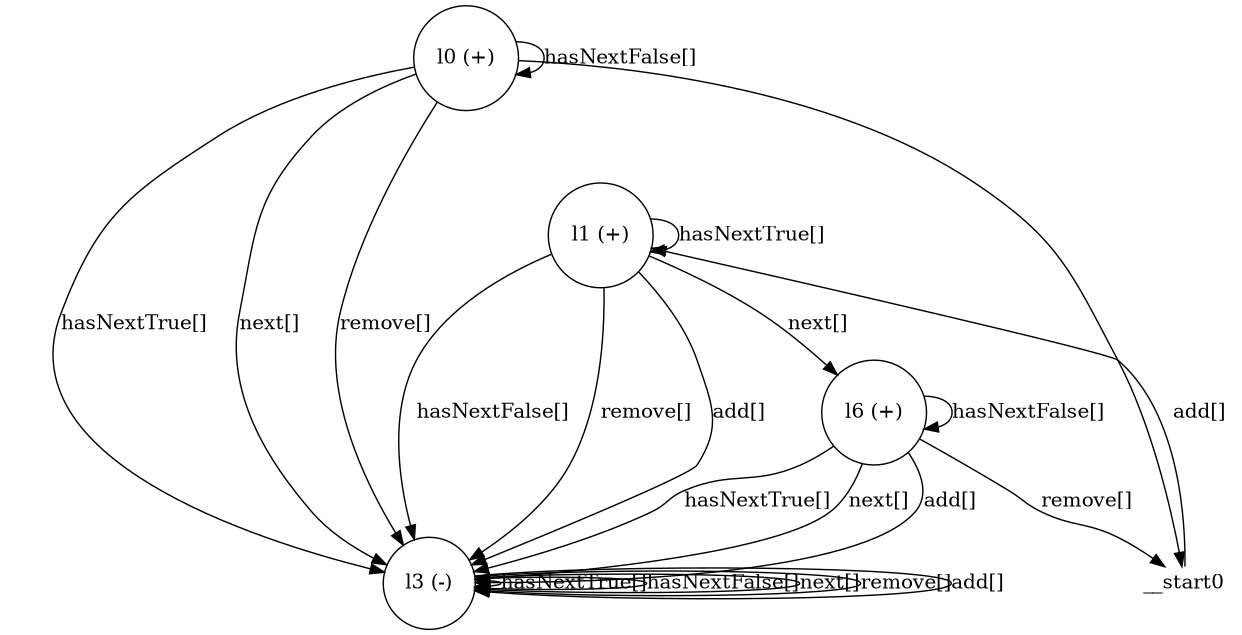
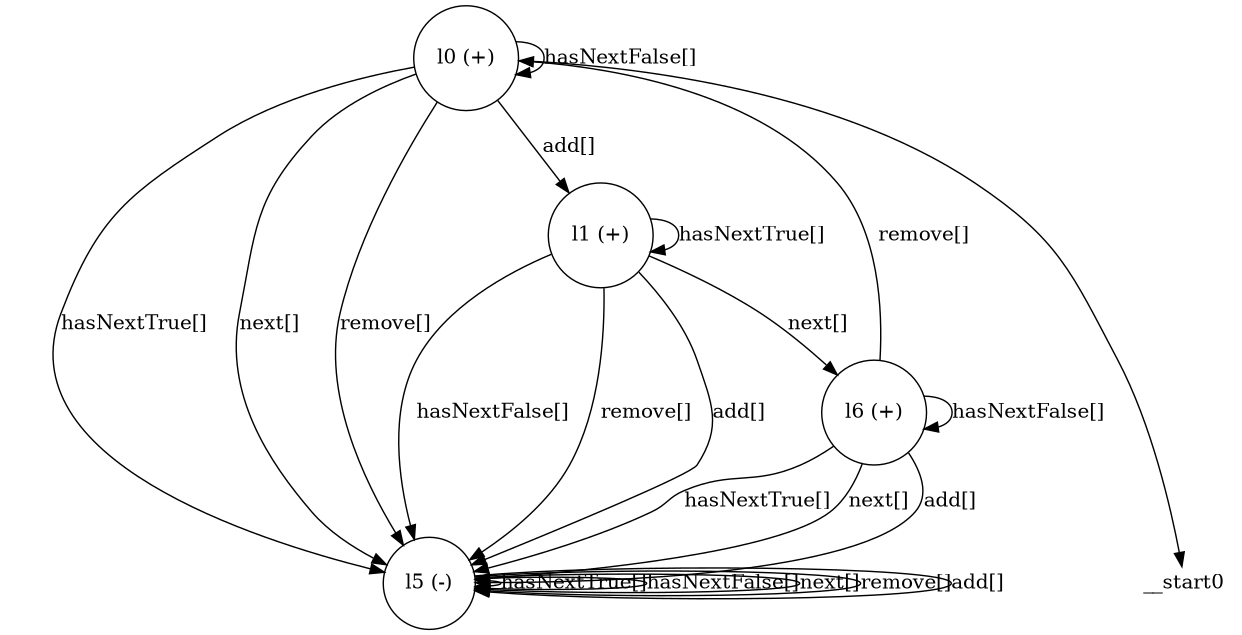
(1001, 329) -> (529, 141)
(1033, 507) -> (781, 135)
(429, 583) -> (429, 583)
